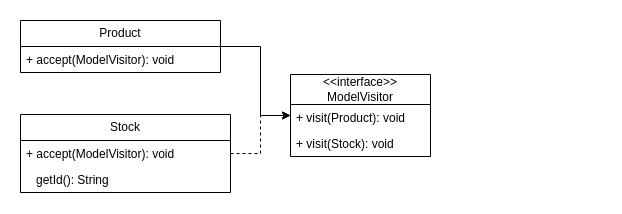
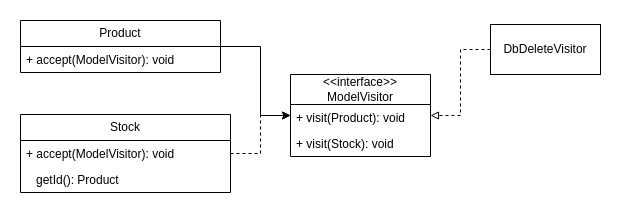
none -> (546, 50)
none -> (461, 78)
(72, 181) -> (77, 181)
